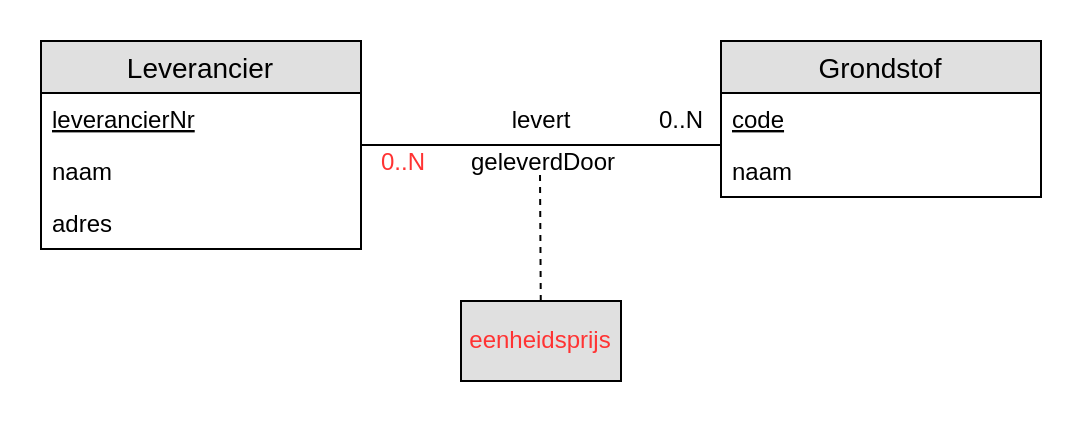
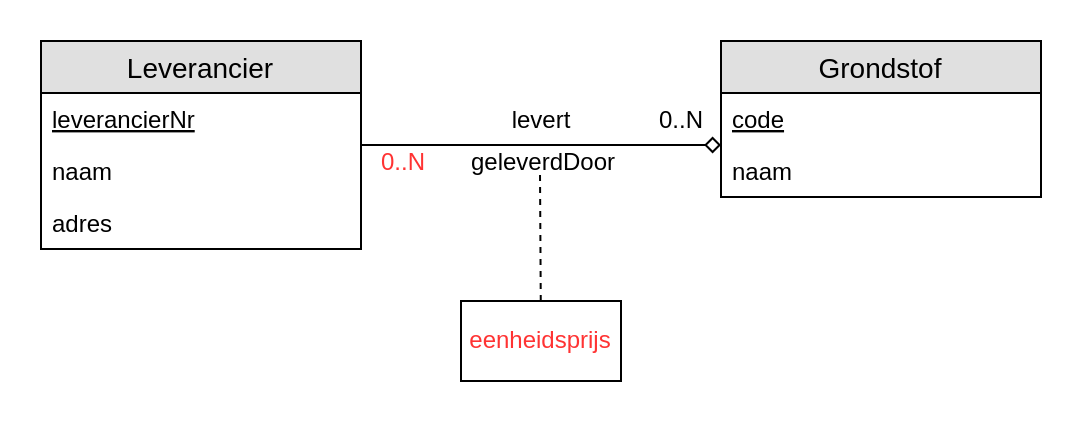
(712, 145) -> (705, 145)
(541, 341) -> (541, 341)
